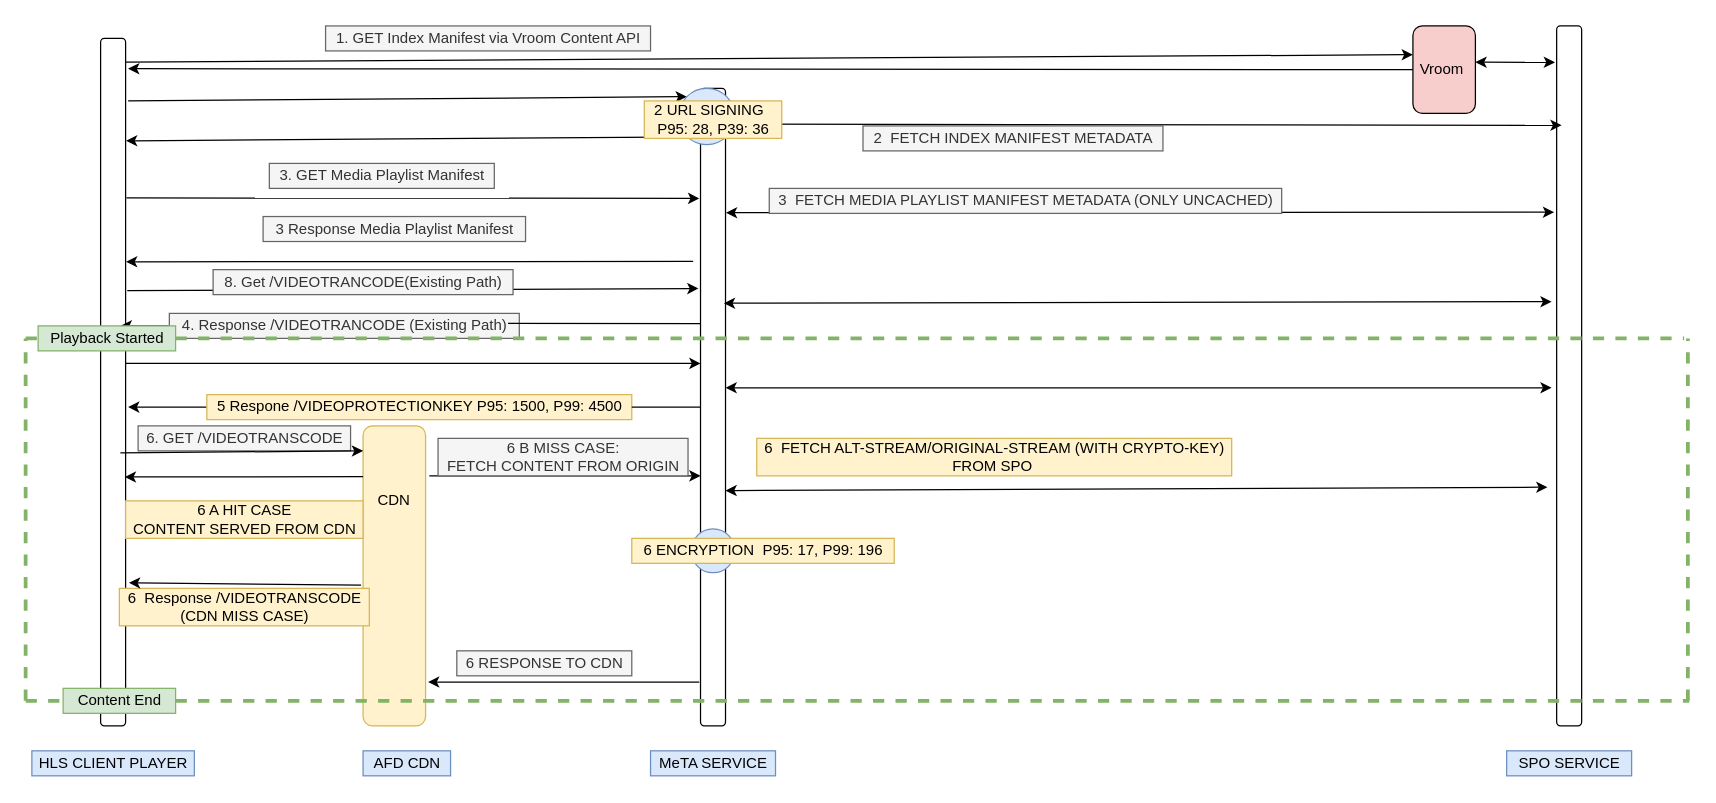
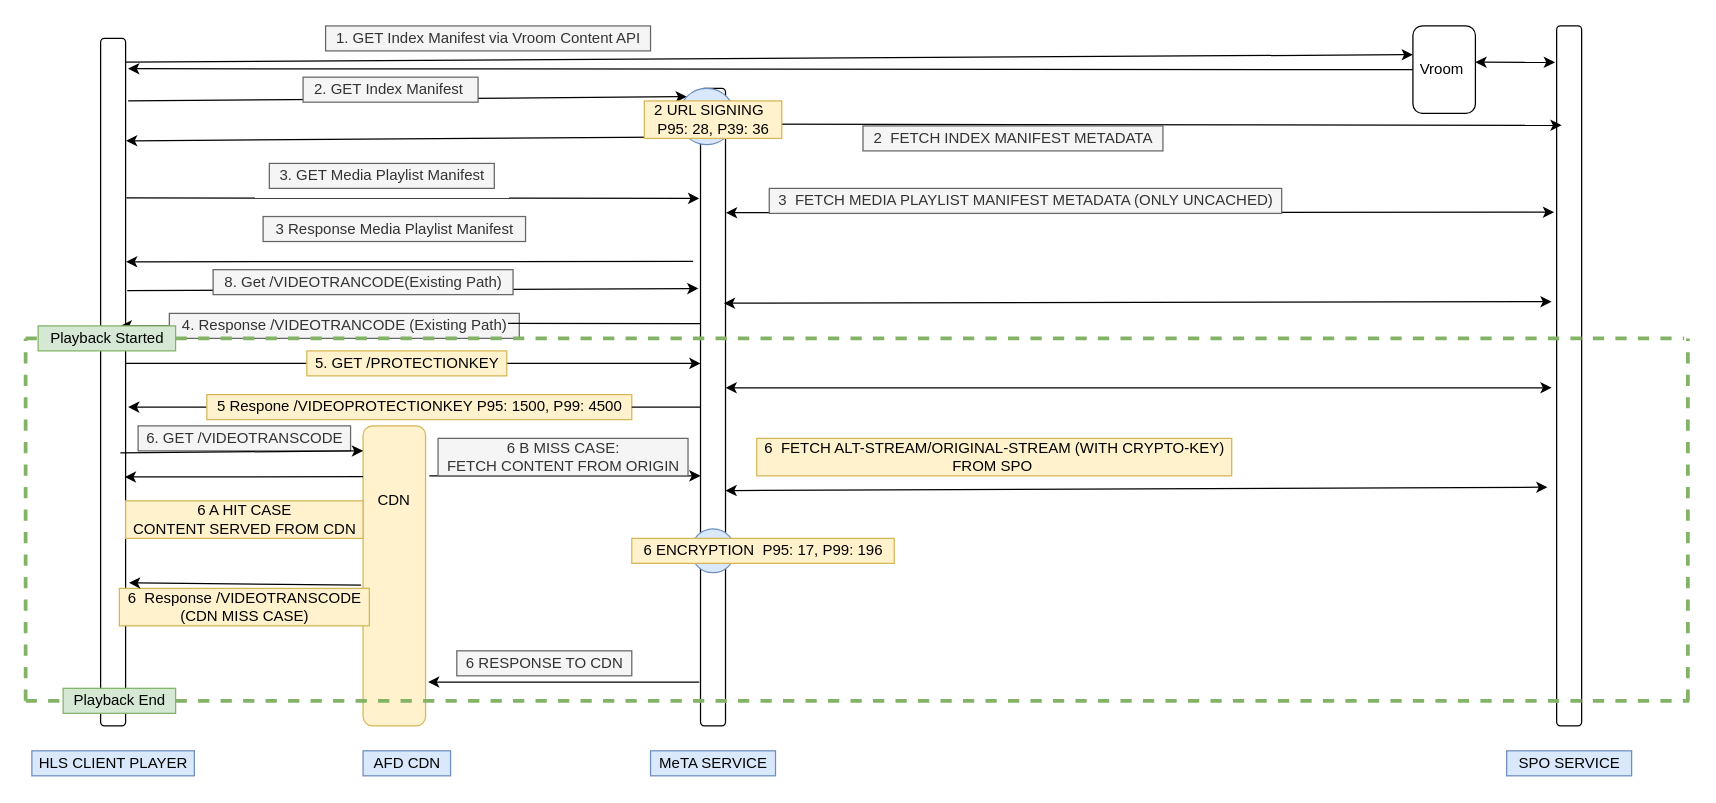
(1444, 69) -> (1444, 69)
none -> (391, 89)
none -> (407, 363)
(120, 701) -> (120, 701)
